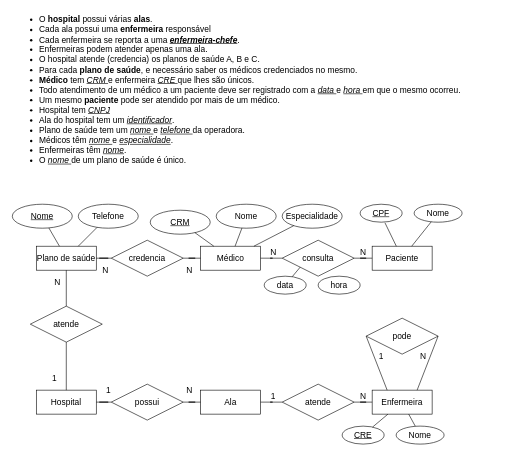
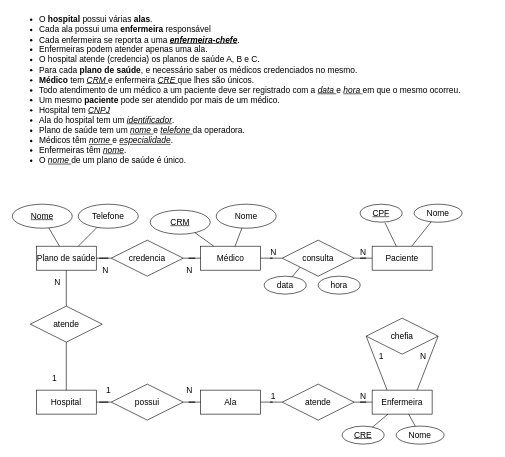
(312, 216) -> none
(274, 236) -> none
(402, 336) -> (402, 336)
